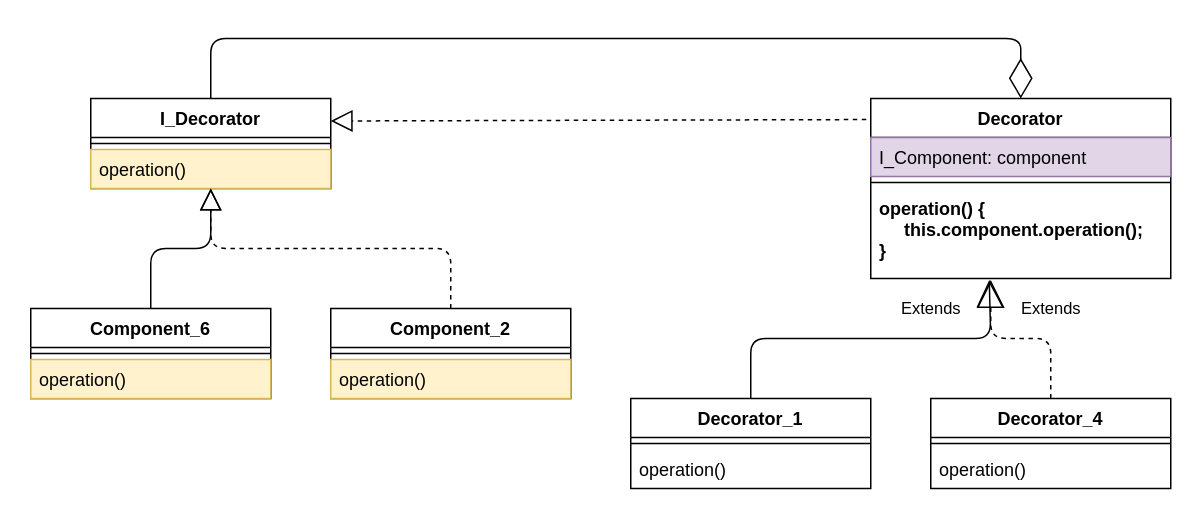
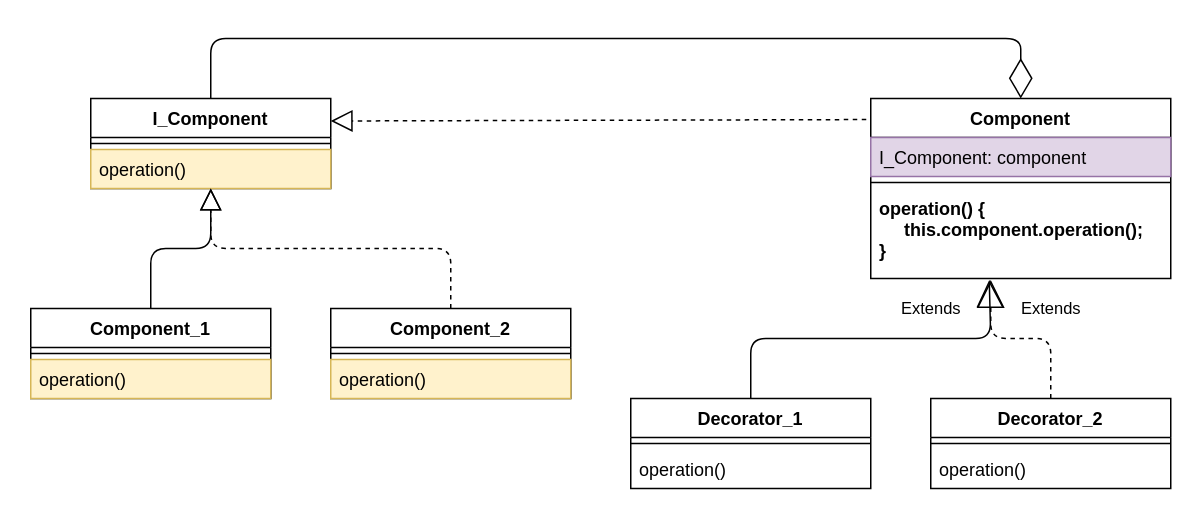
(210, 119) -> (210, 119)
(1020, 119) -> (1020, 119)
(150, 329) -> (150, 329)
(1050, 419) -> (1050, 419)
